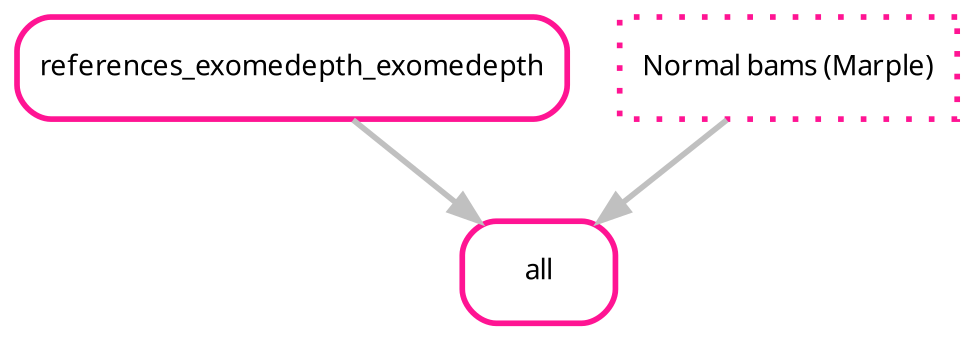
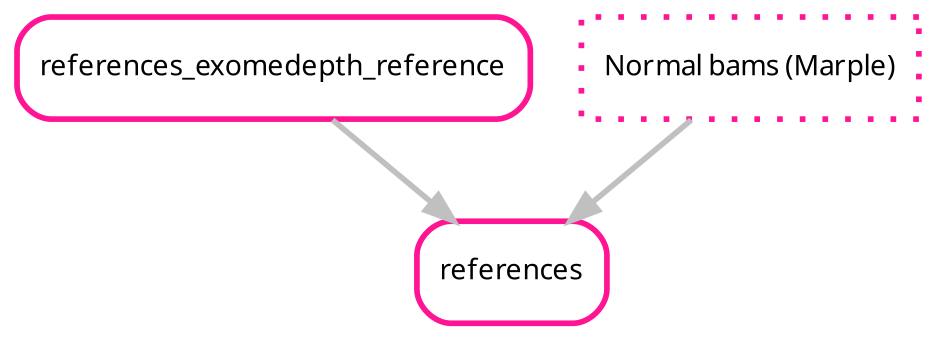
(292, 68) -> (274, 68)
(539, 272) -> (512, 272)
